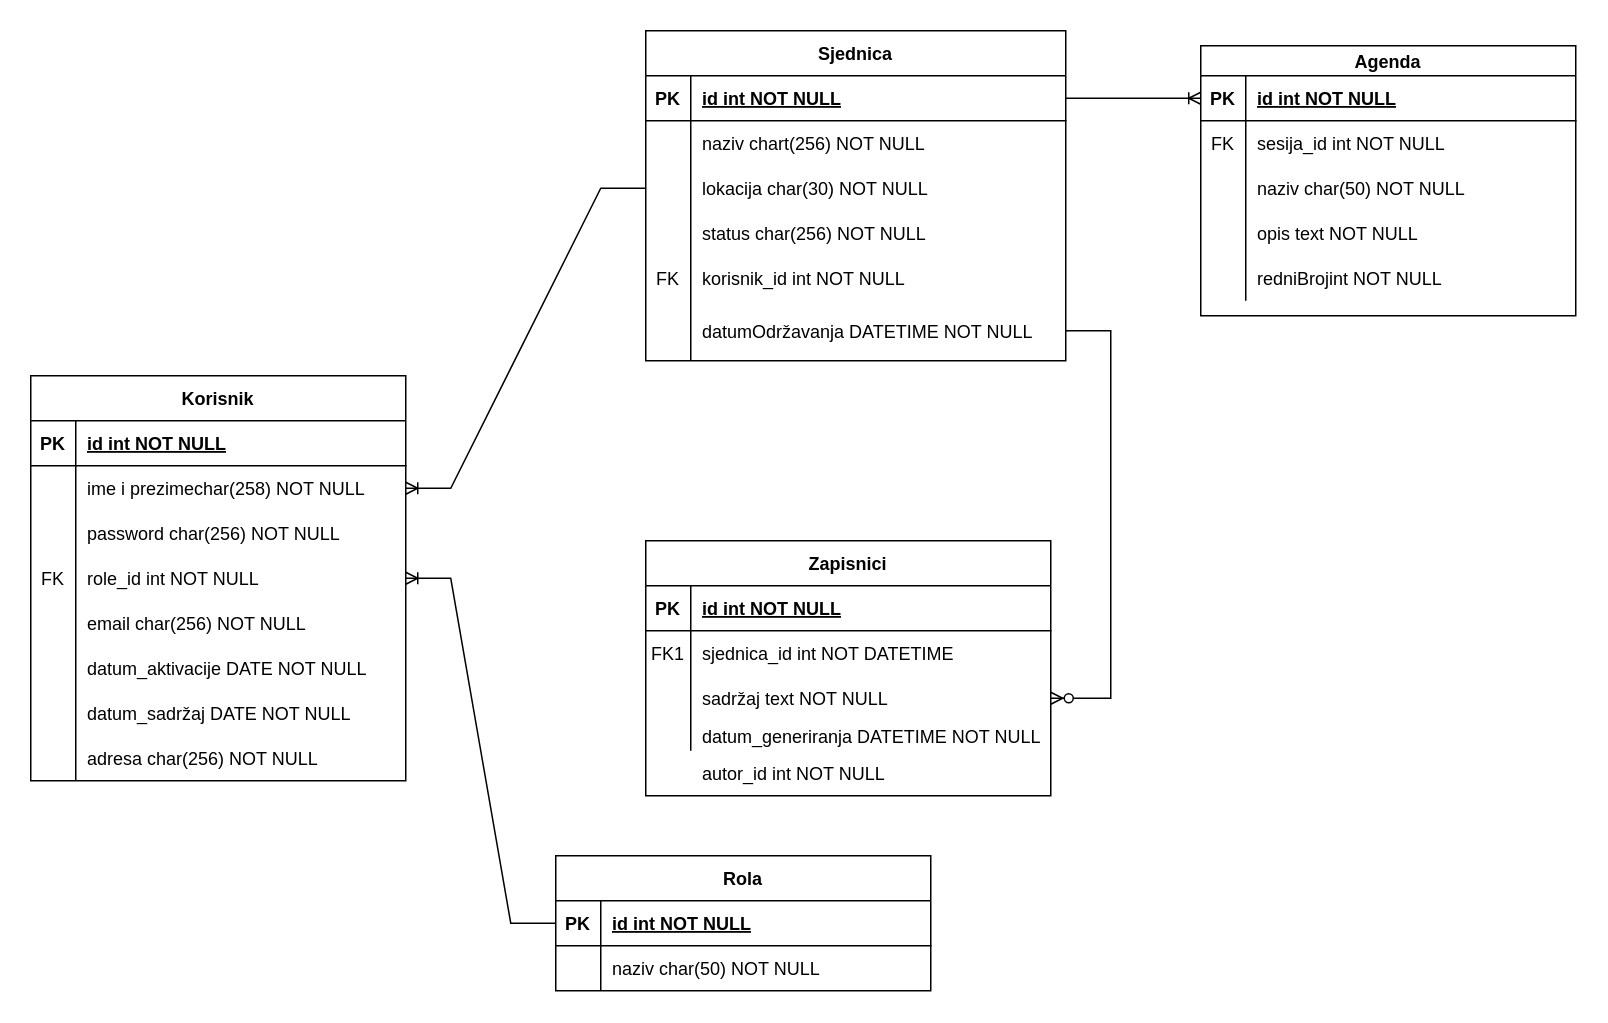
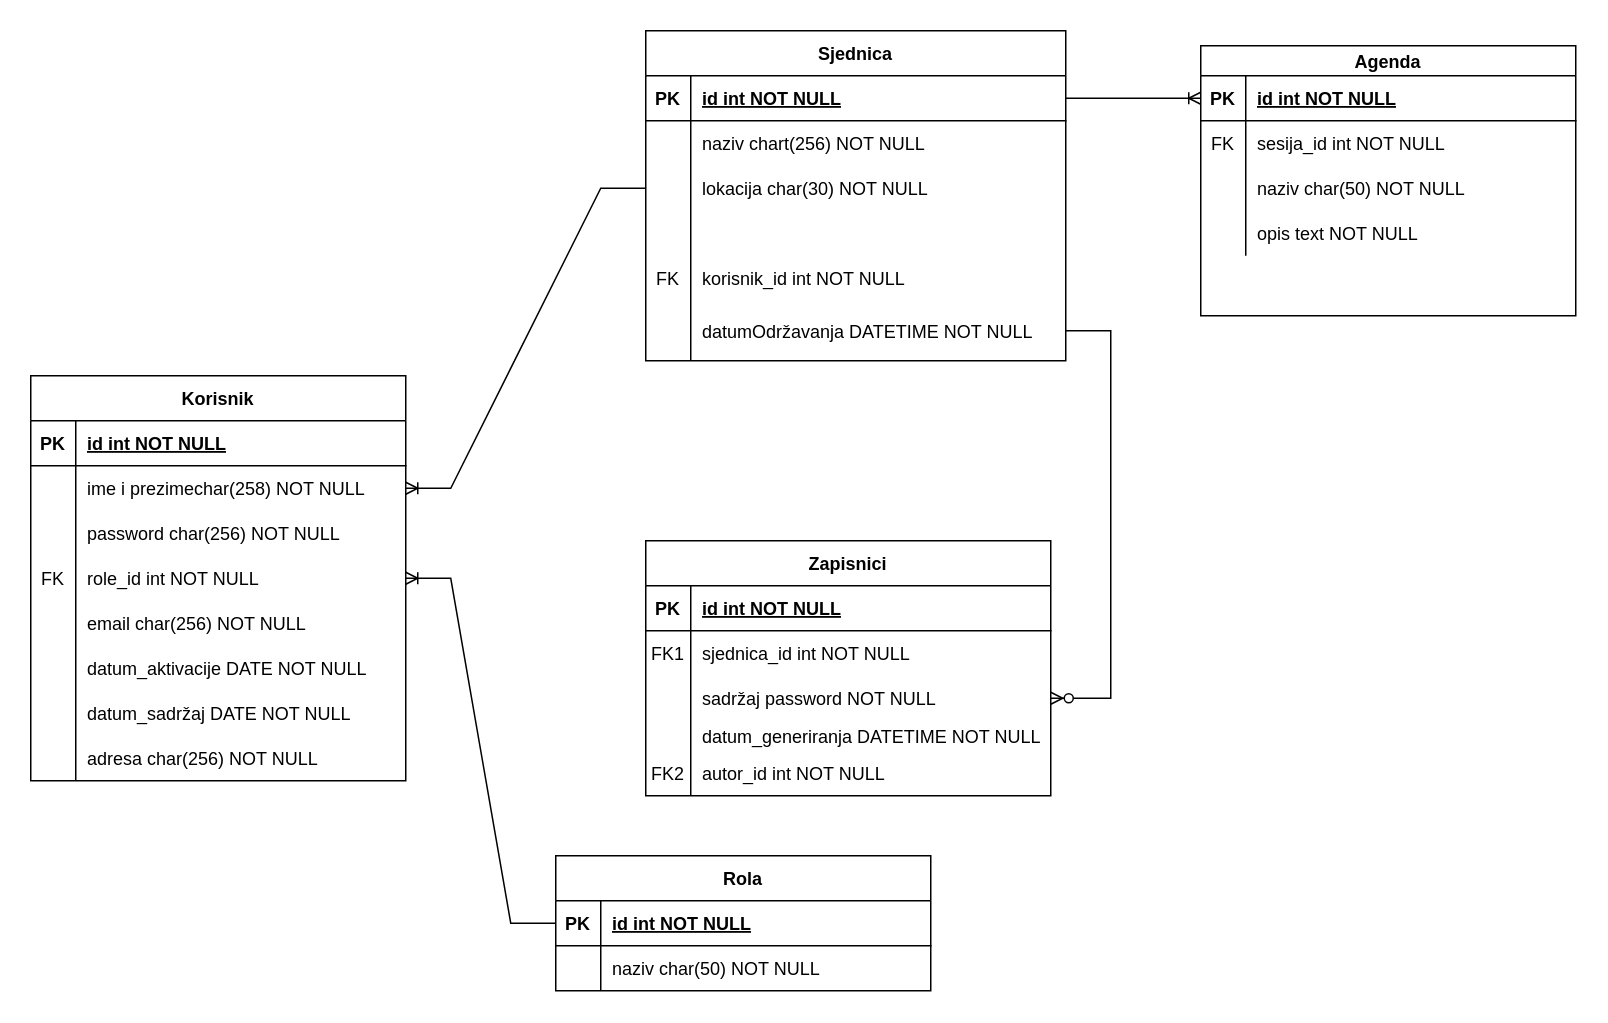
(878, 233) -> none
(1411, 278) -> none
(829, 654) -> (809, 654)
(801, 699) -> (821, 699)
none -> (668, 773)
